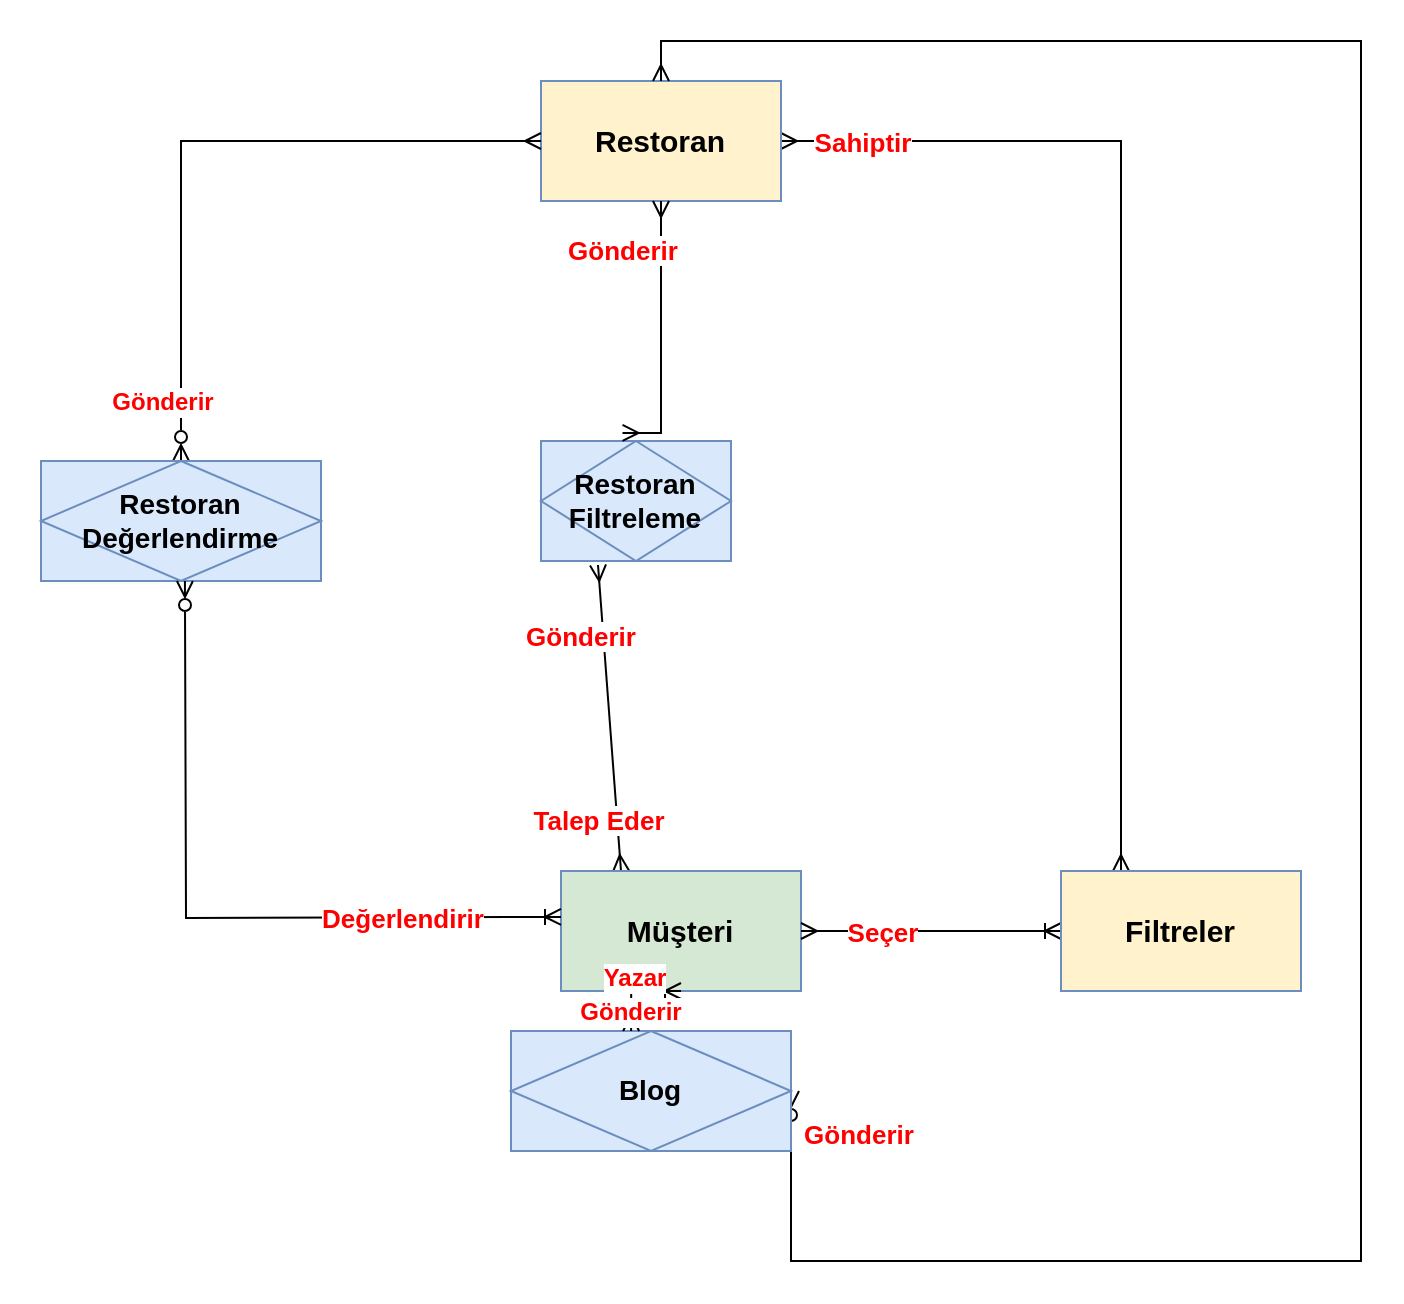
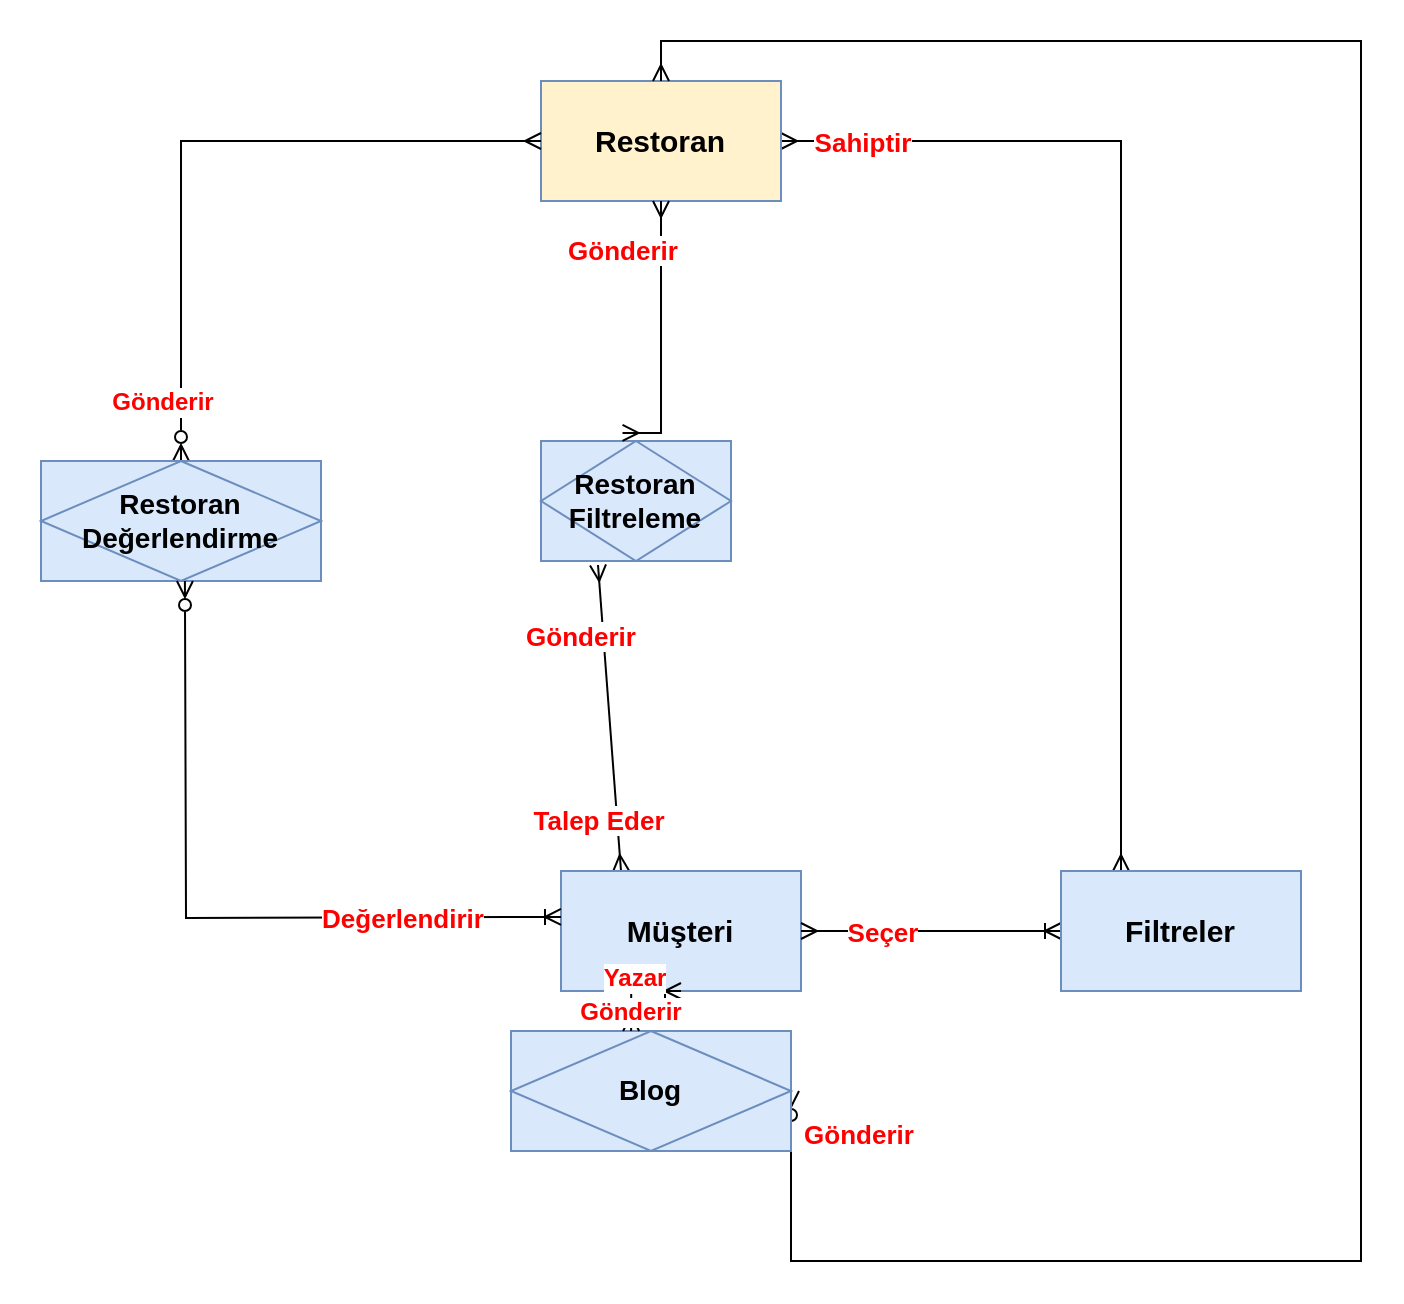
(681, 931) -> (681, 931)
(1181, 931) -> (1181, 931)
